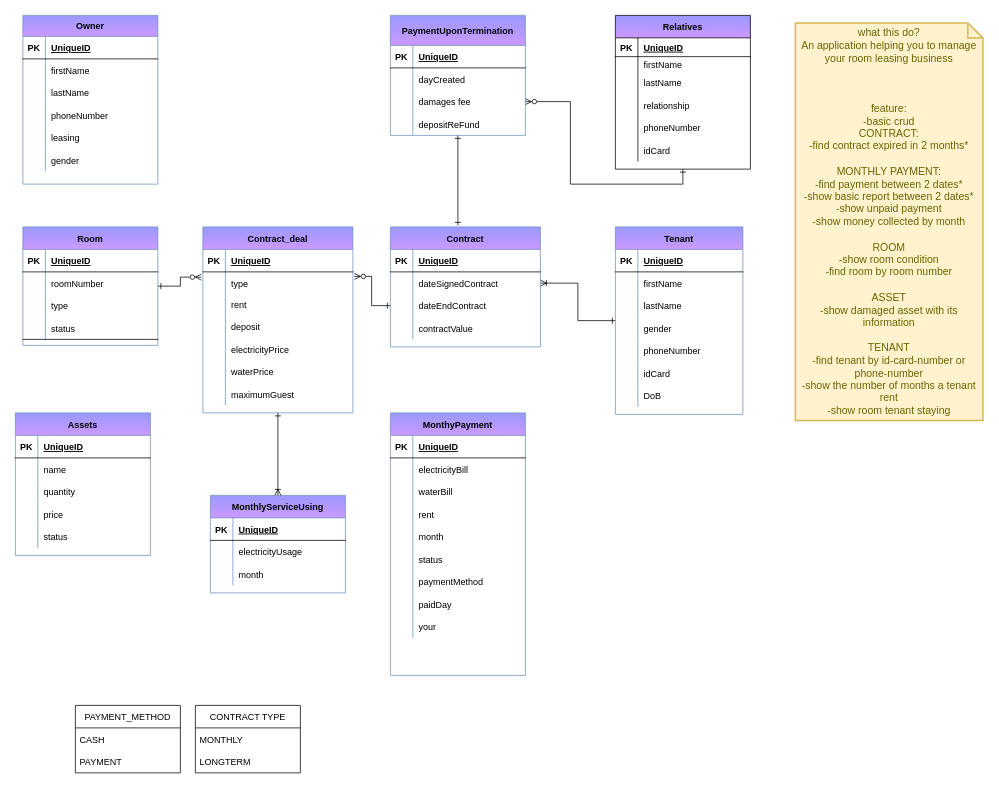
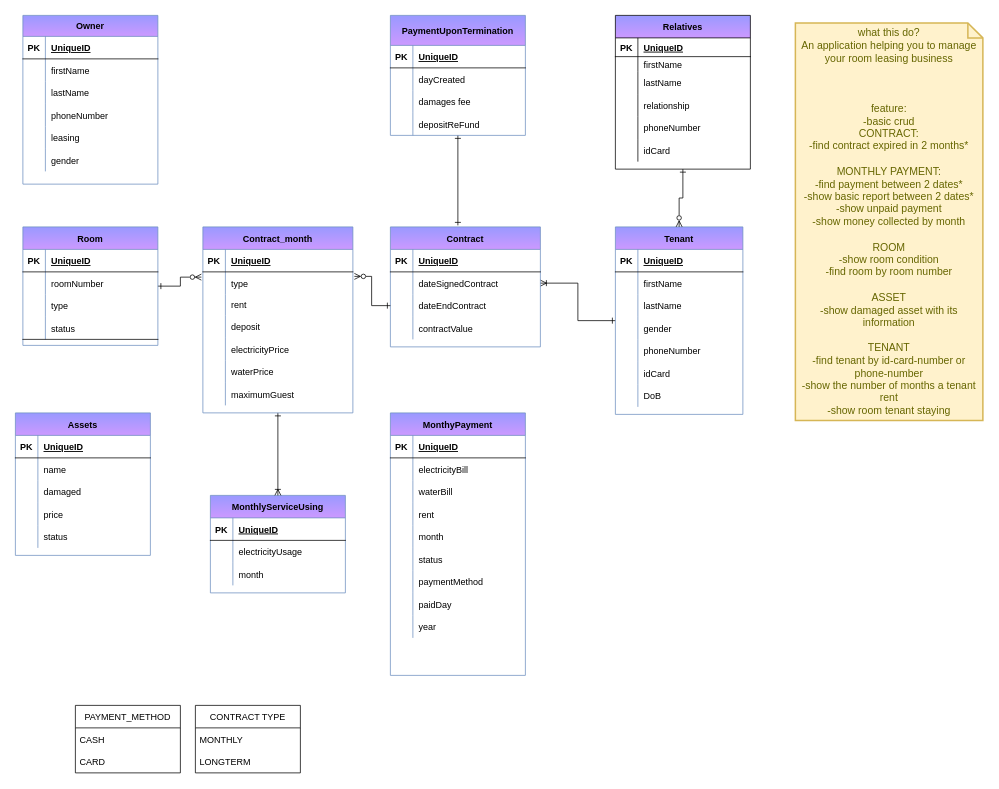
(570, 184) -> (680, 198)
(278, 239) -> (278, 239)
(62, 492) -> (61, 492)
(429, 627) -> (429, 627)
(97, 762) -> (90, 762)
